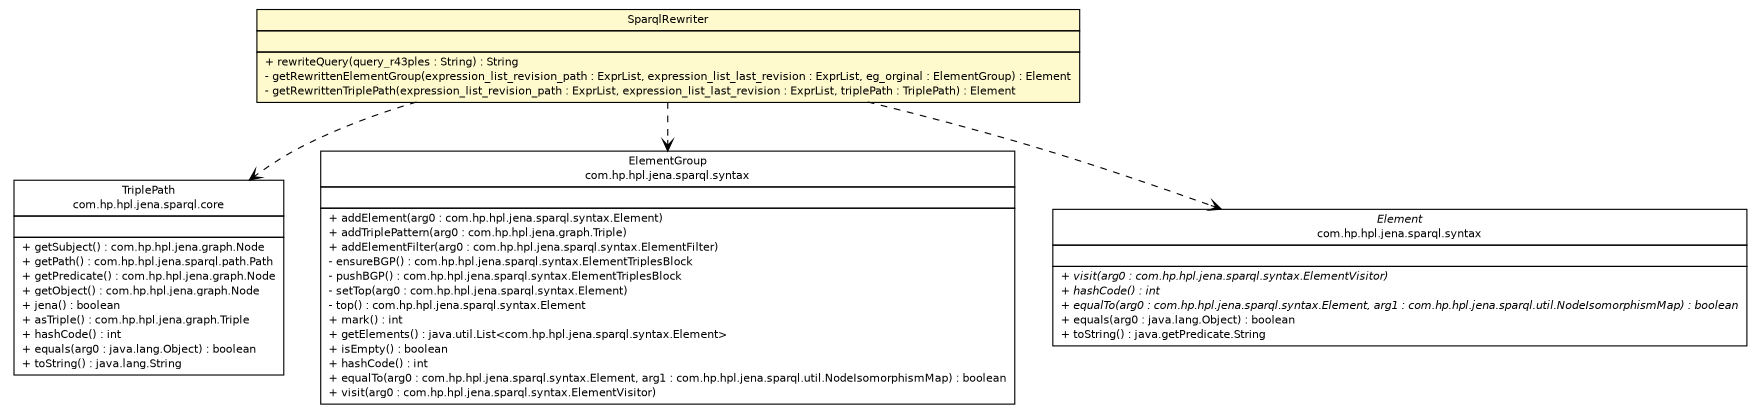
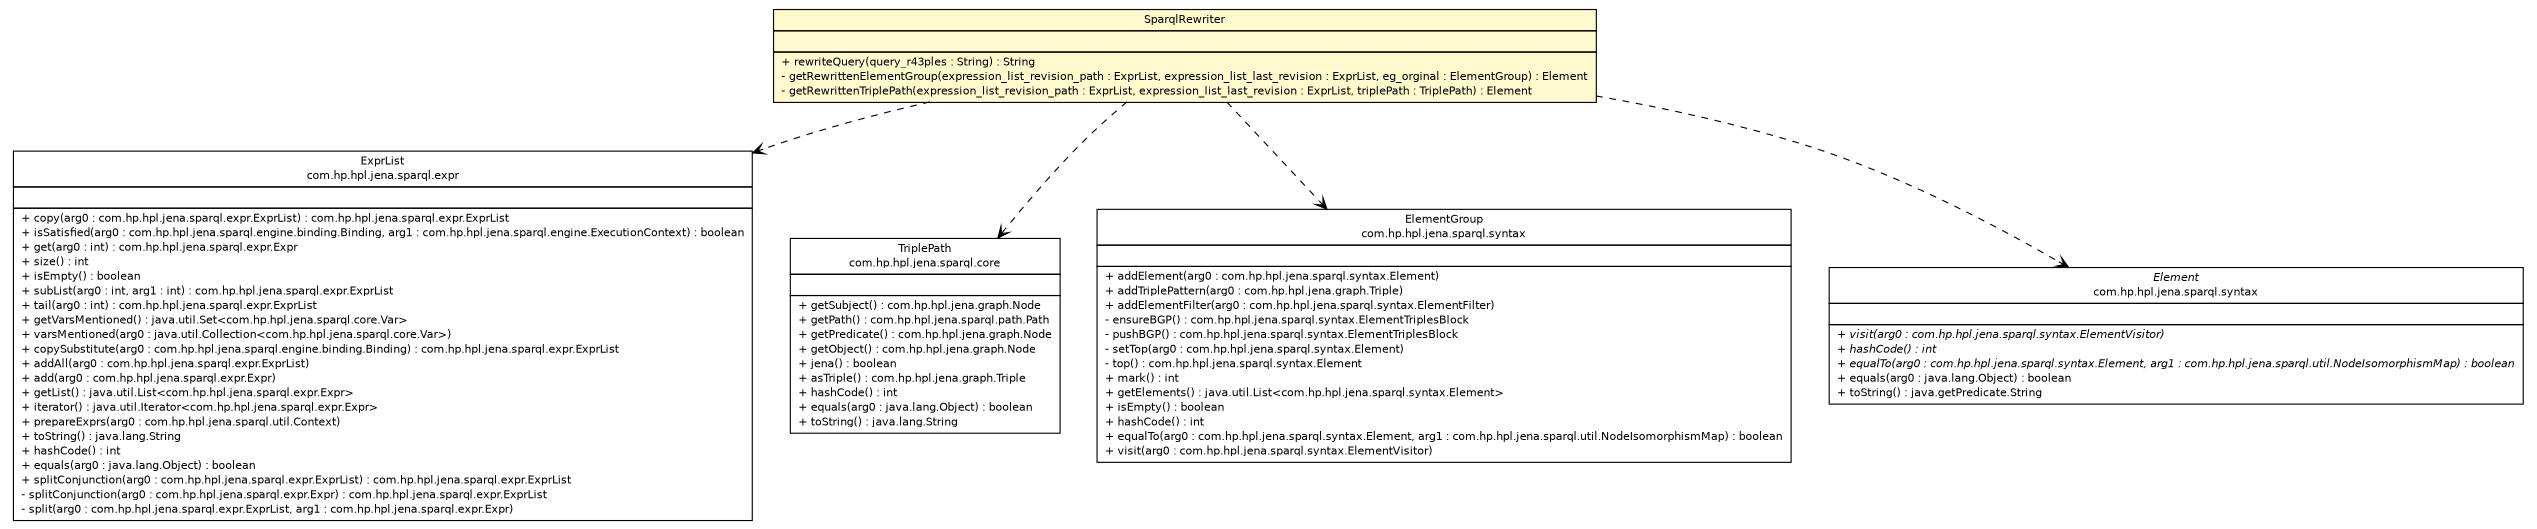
none -> (383, 336)
